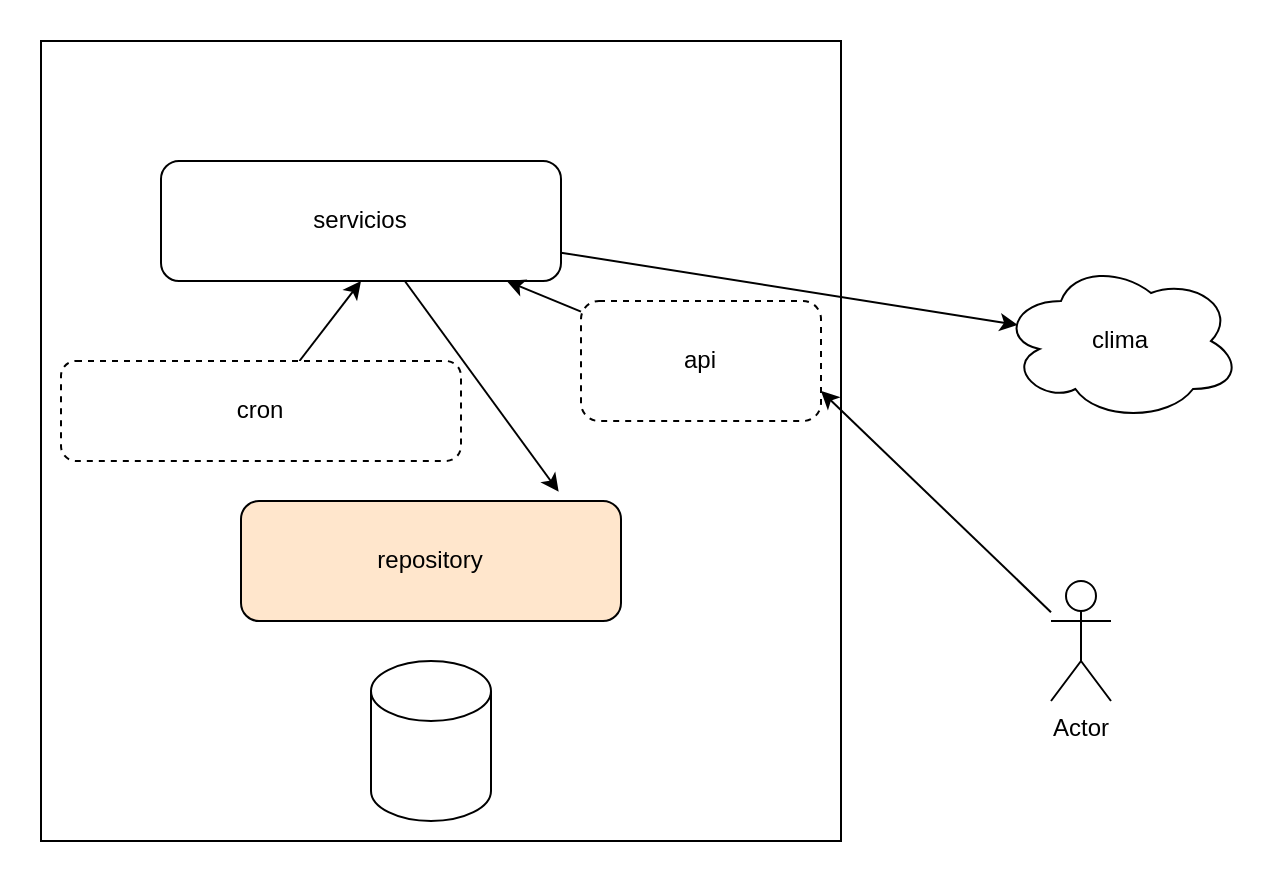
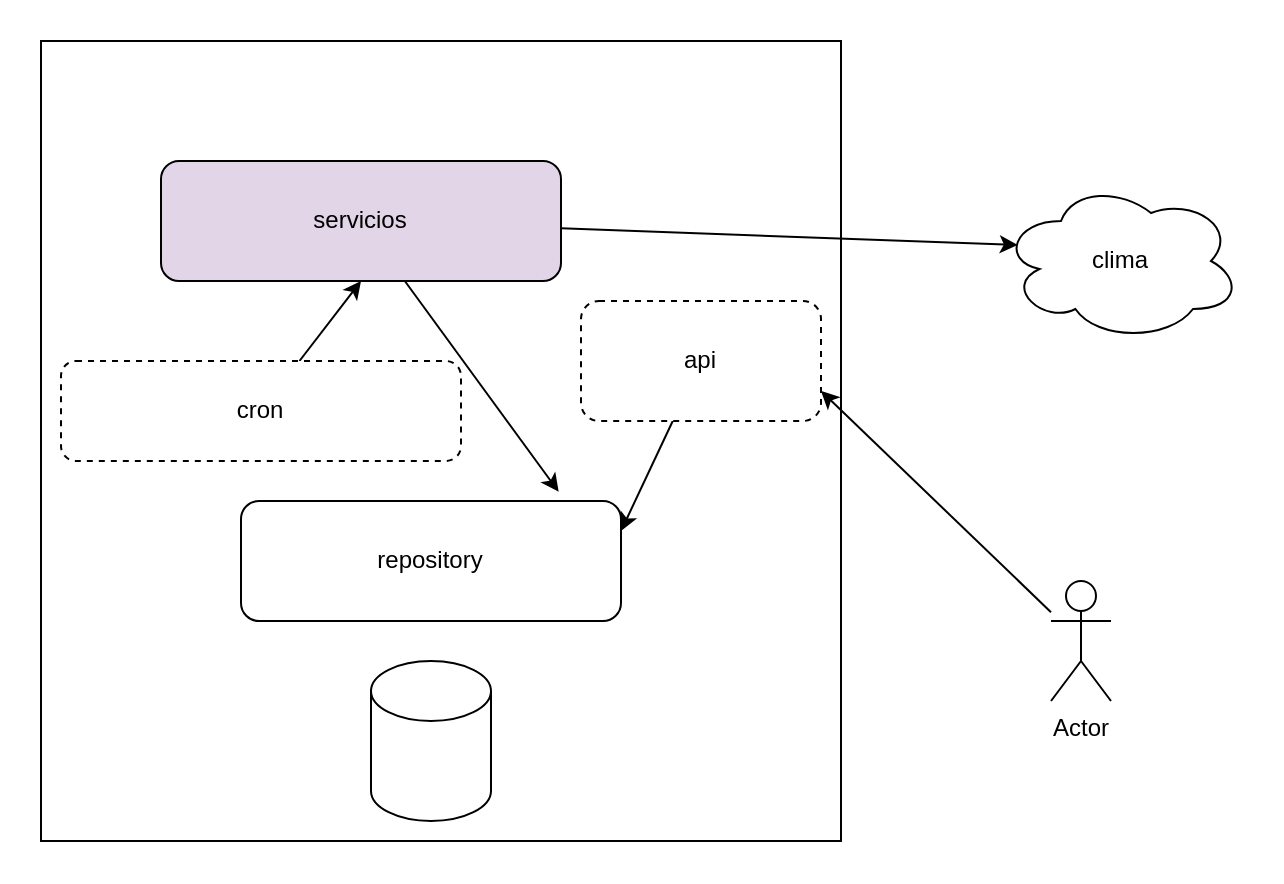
(361, 221) -> (361, 221)
(550, 299) -> (650, 470)
(1121, 341) -> (1121, 261)
(431, 561) -> (431, 561)
